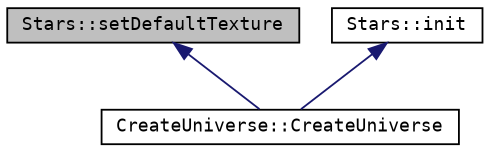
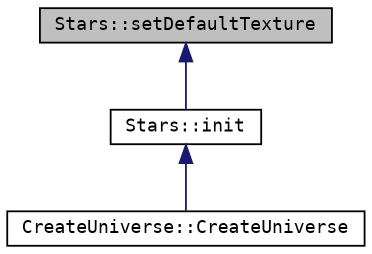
(224, 82) -> (186, 86)
